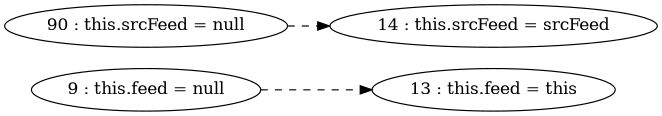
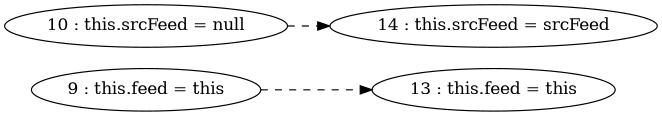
(146, 26) -> (146, 26)
(146, 90) -> (146, 90)
